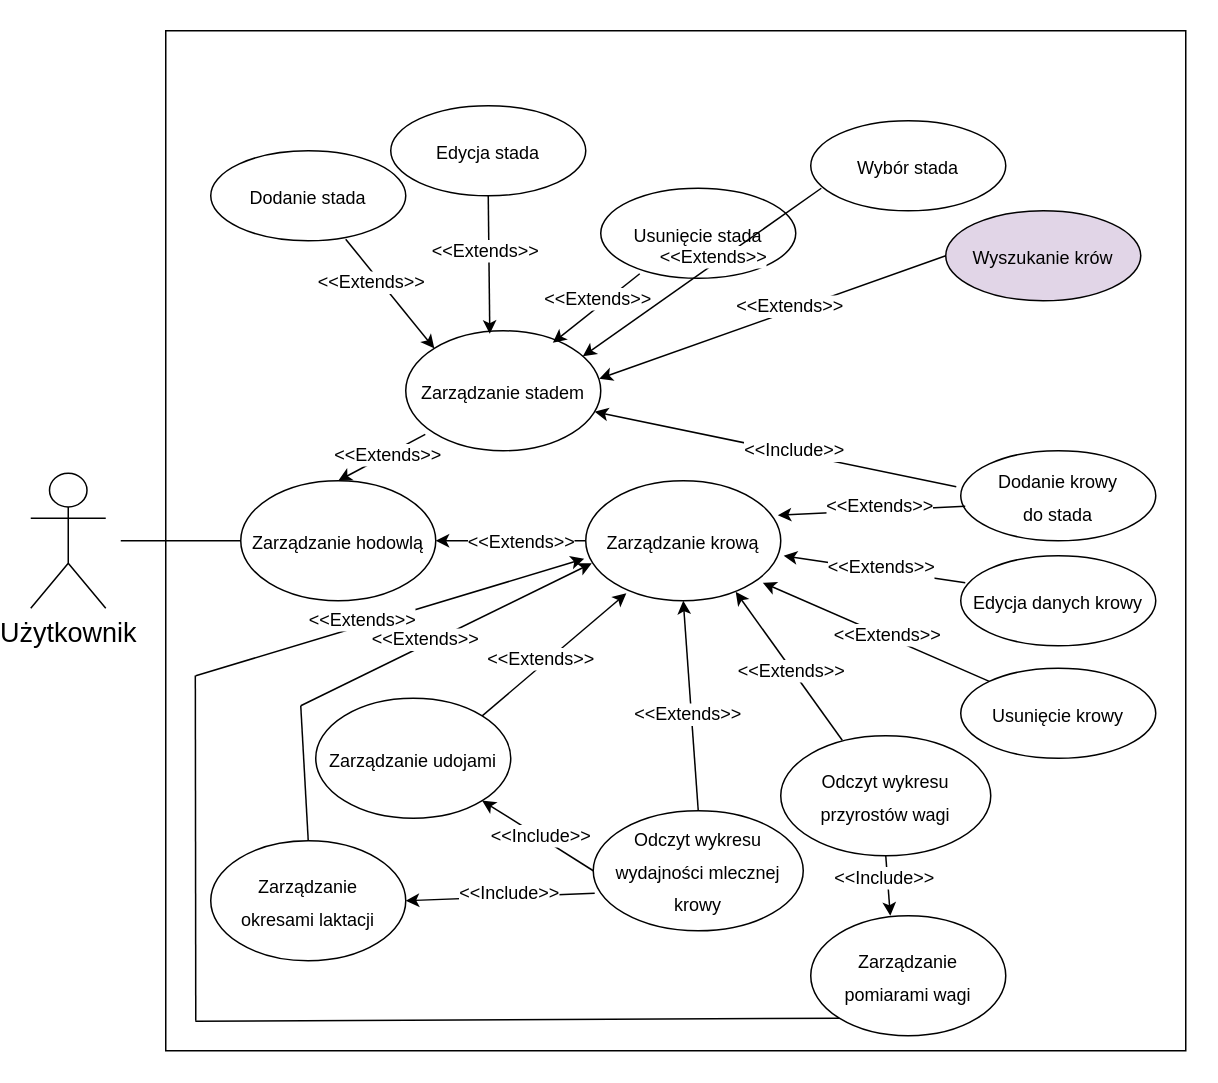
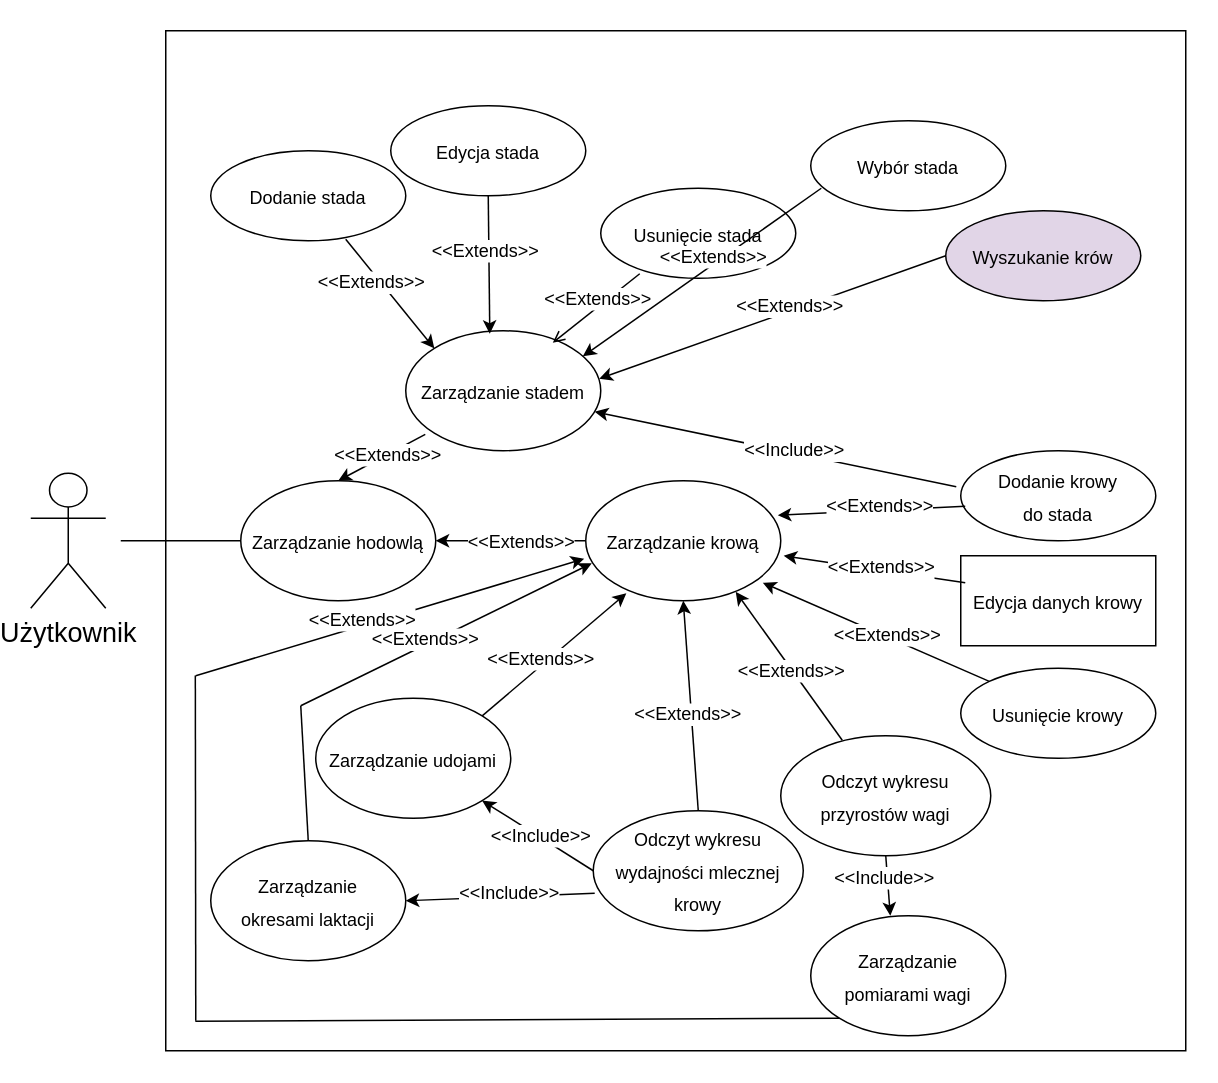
(562, 336) -> (559, 338)
(1058, 601) -> (1058, 601)
